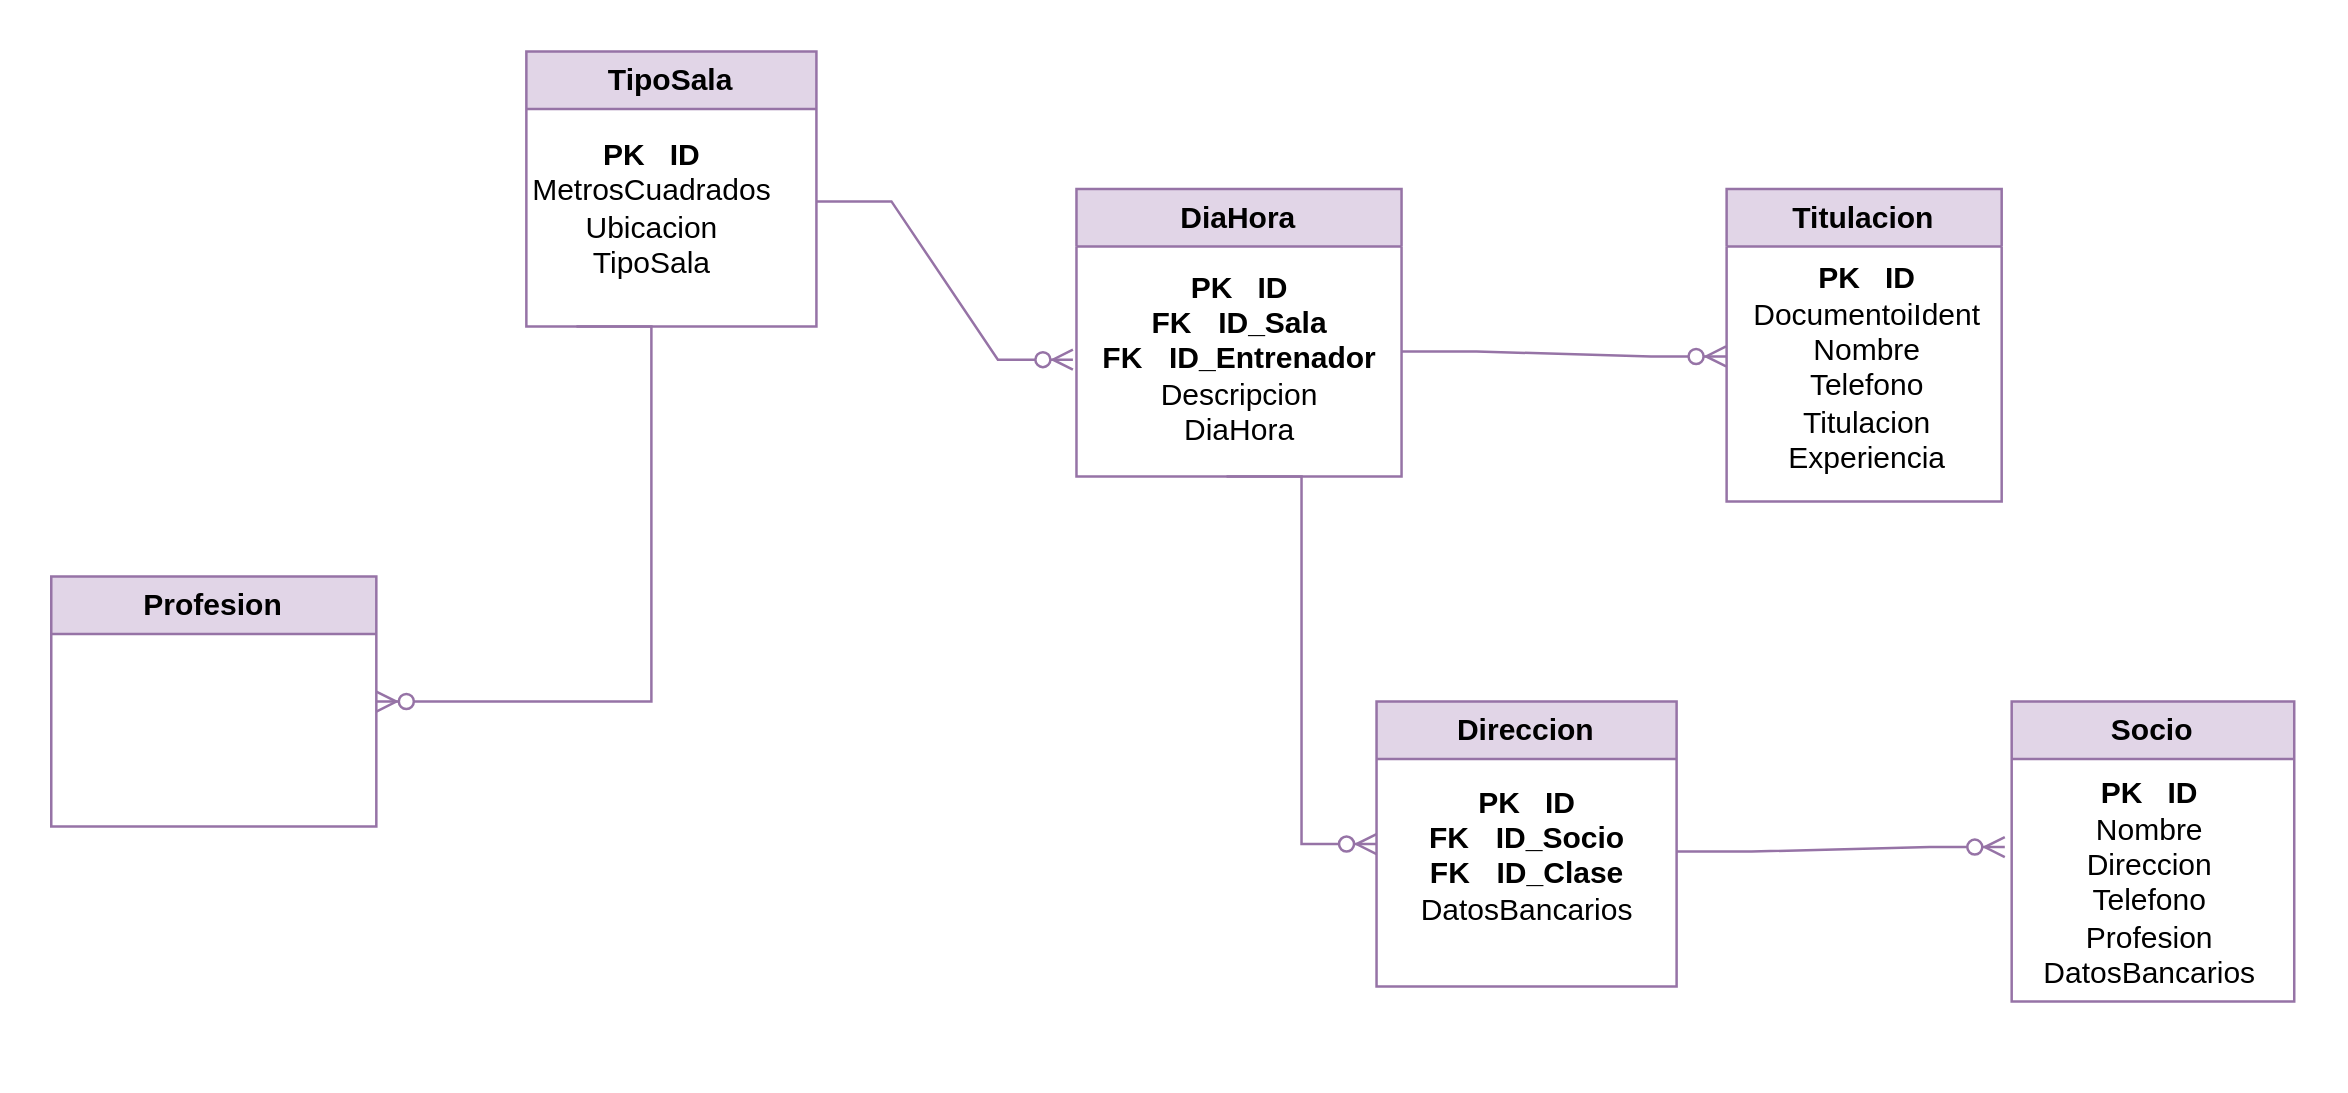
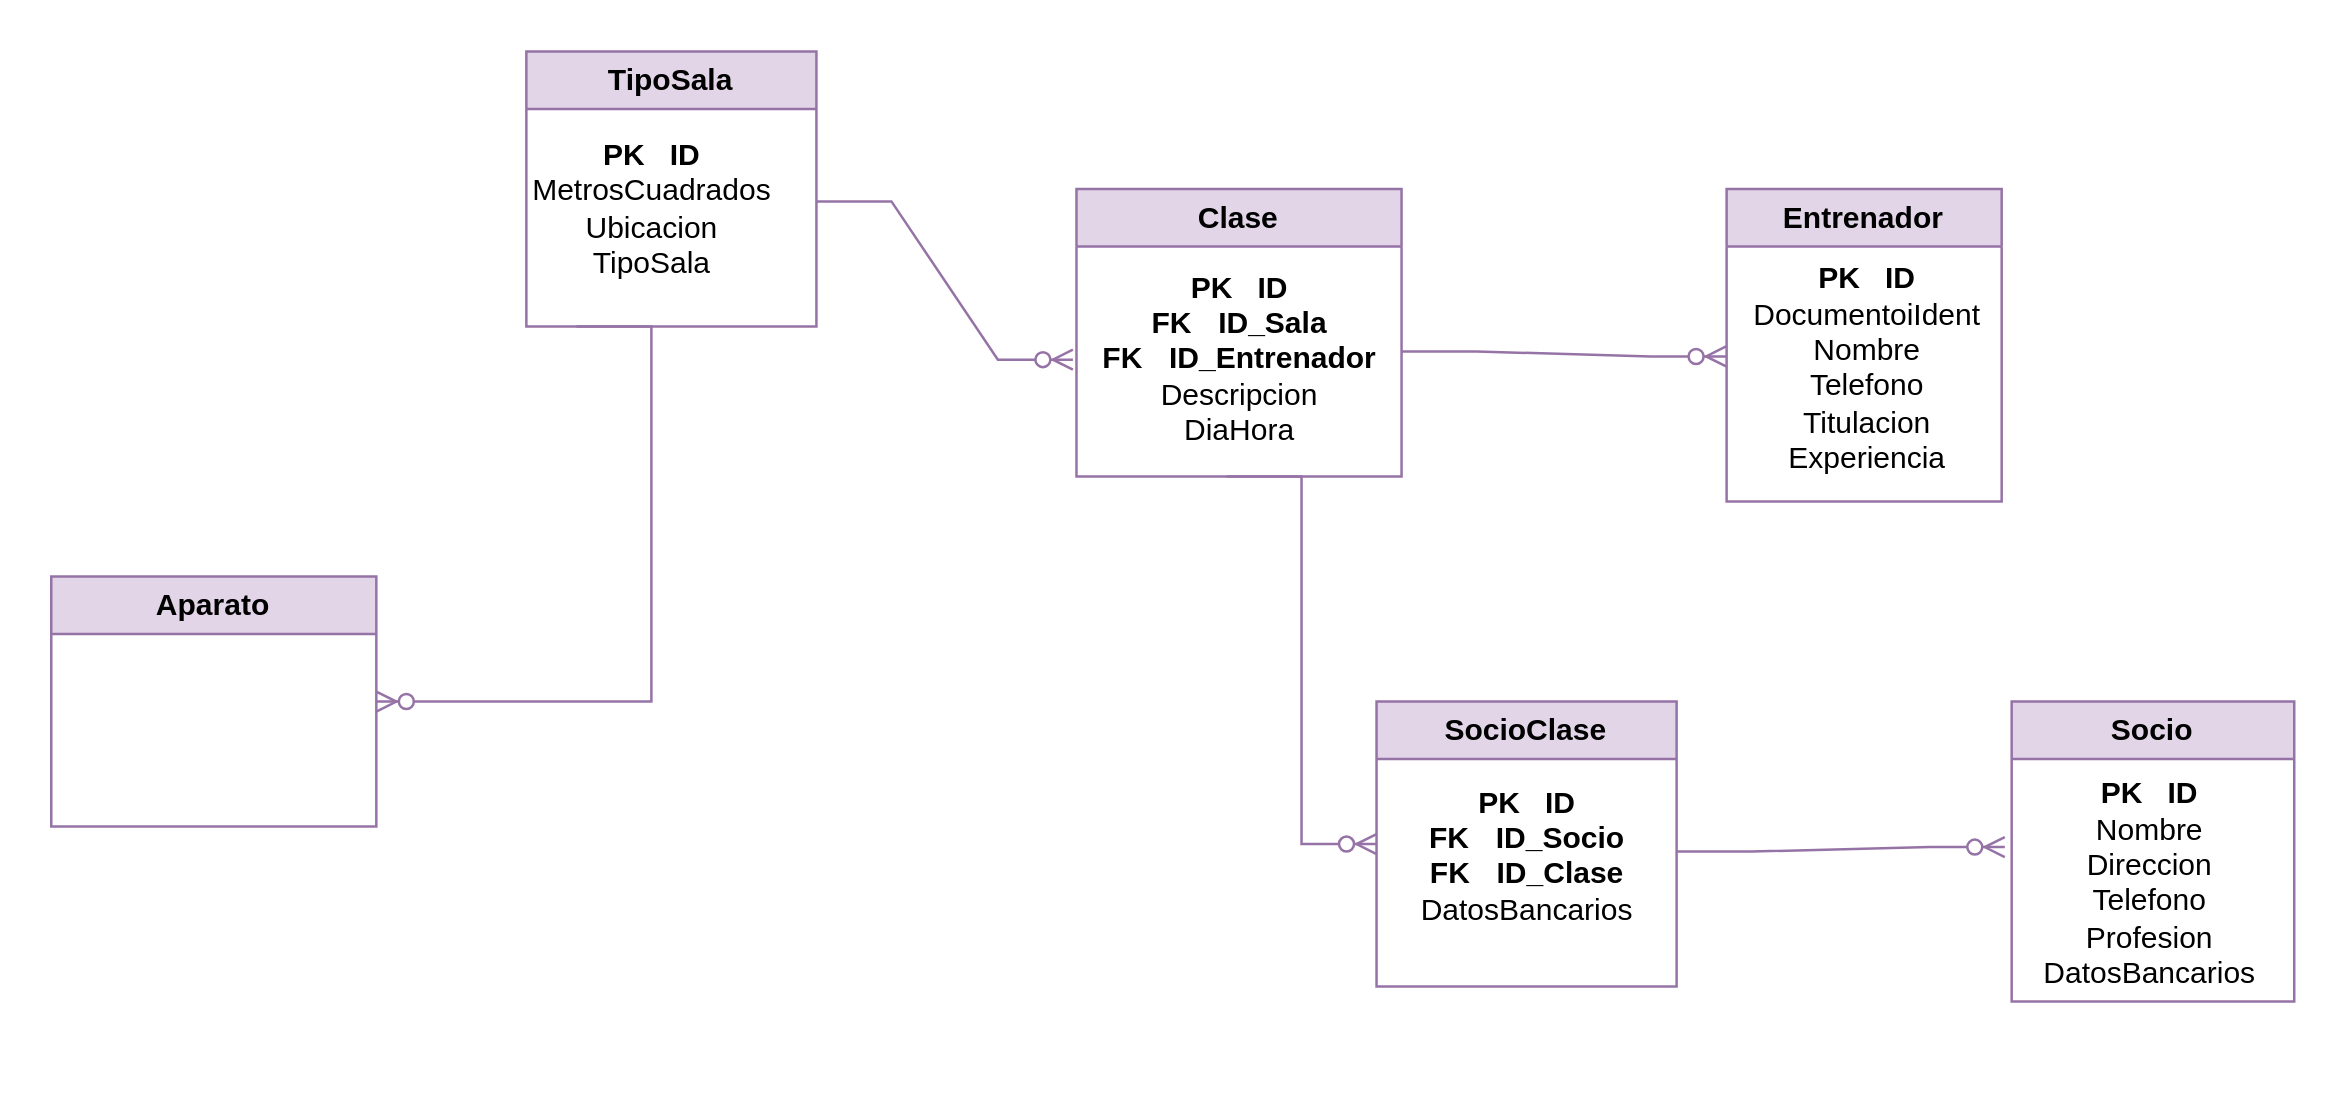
(1239, 219) -> (1239, 219)
(1864, 219) -> (1864, 219)
(214, 606) -> (214, 606)
(1526, 731) -> (1526, 731)
